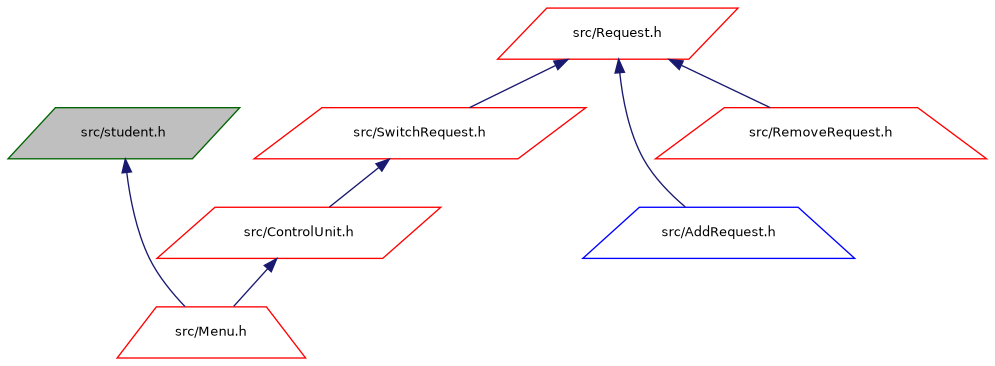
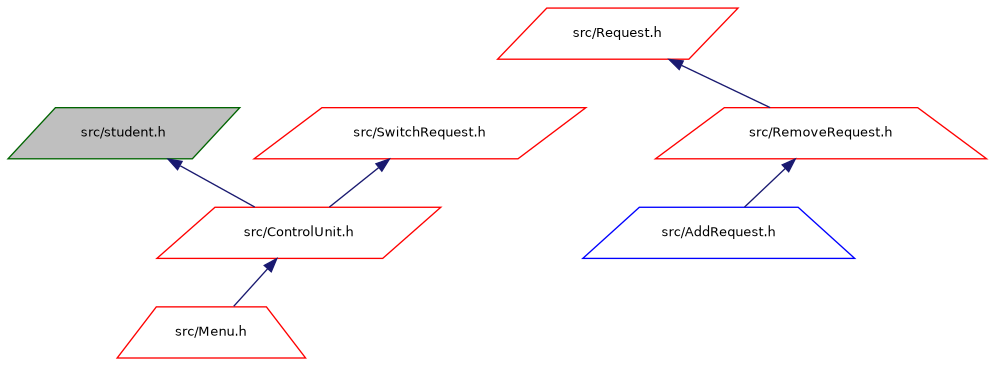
(513, 87) -> none
(638, 147) -> (765, 188)
(144, 245) -> (217, 186)
